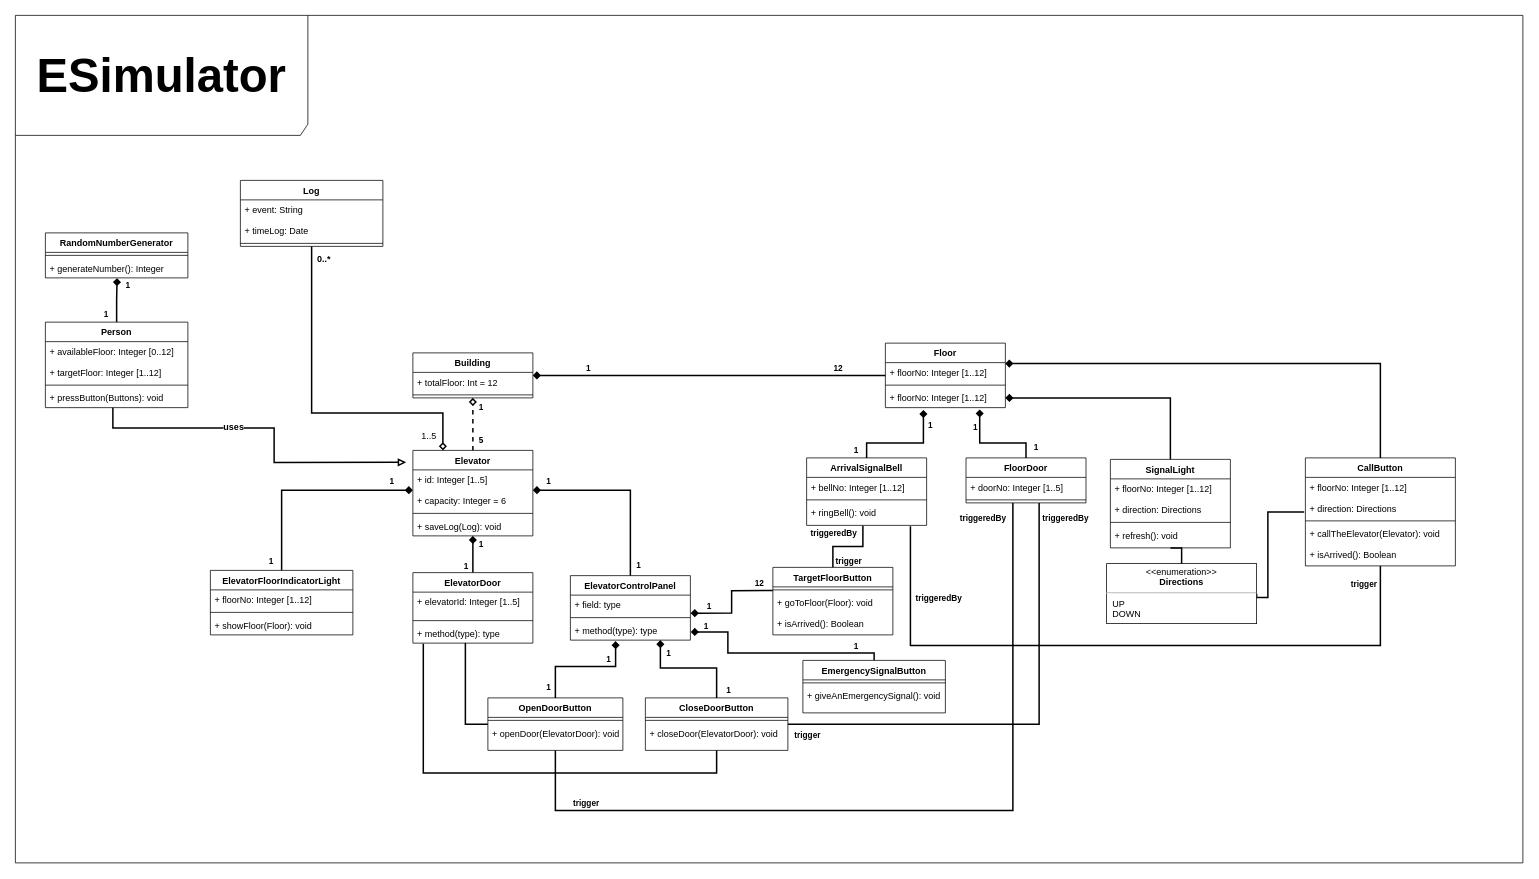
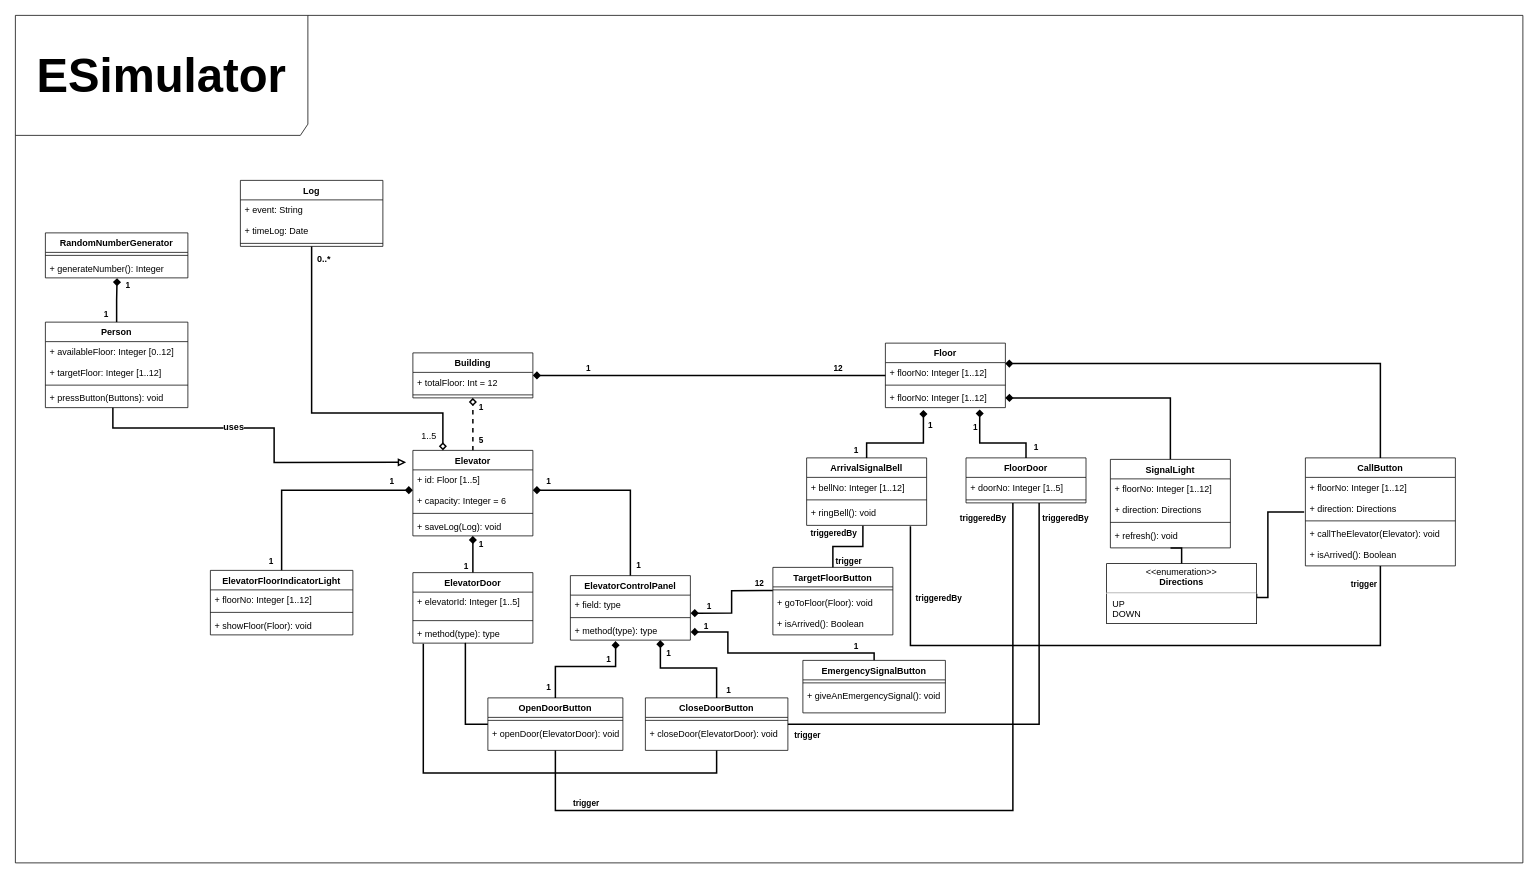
(459, 480) -> (453, 480)
